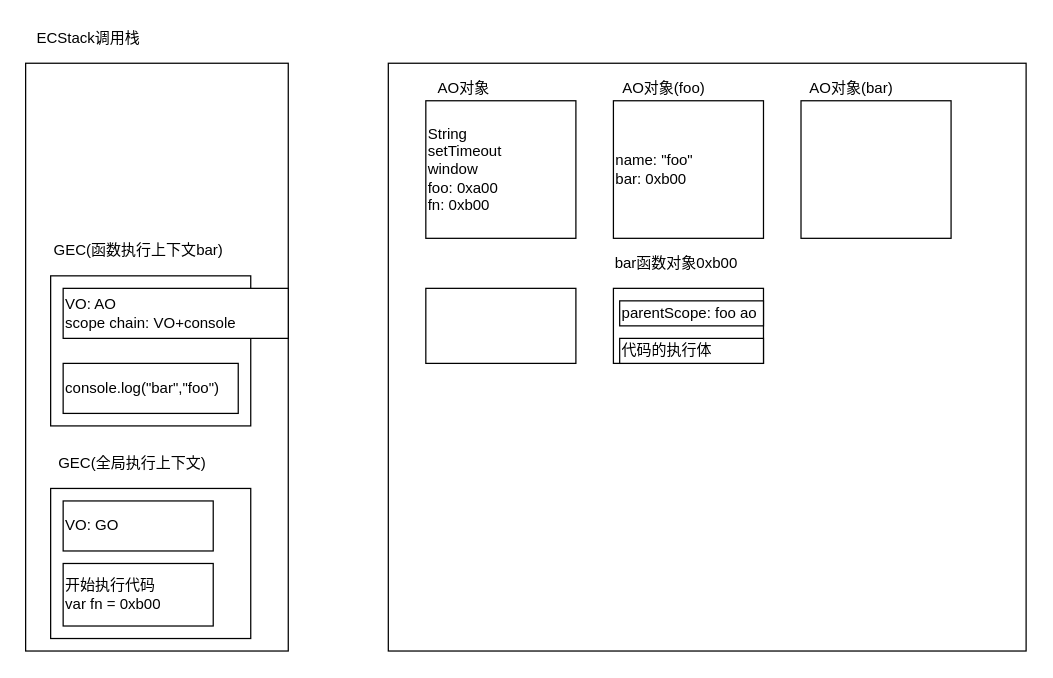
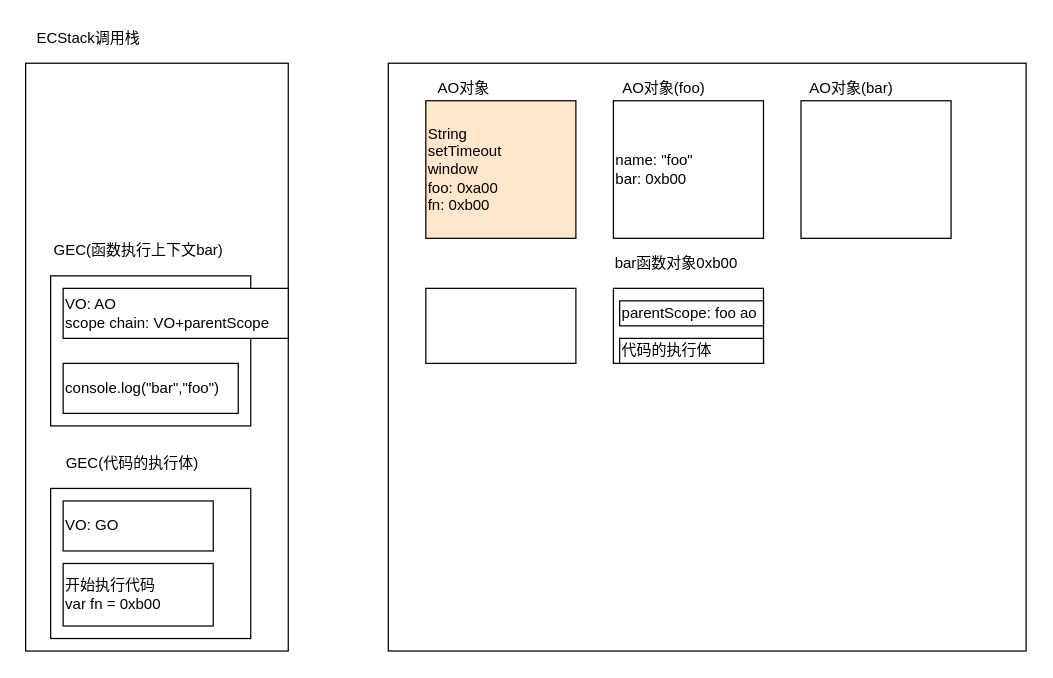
(501, 169) -> (501, 169)
(152, 313) -> (171, 313)
(133, 463) -> (133, 463)
